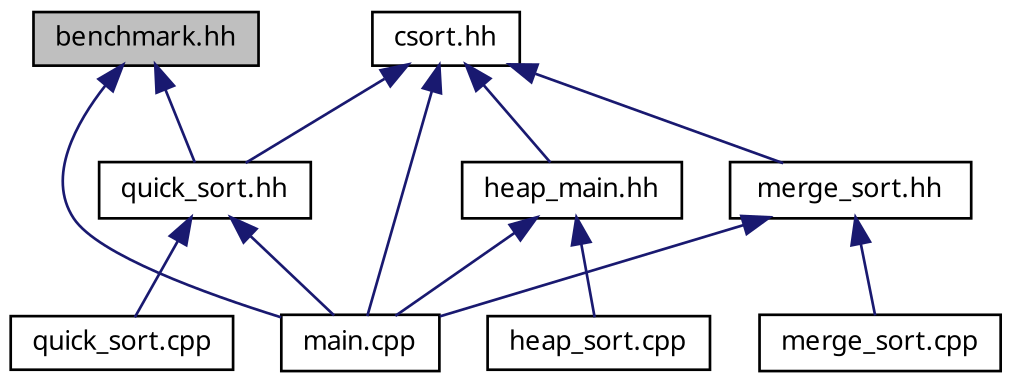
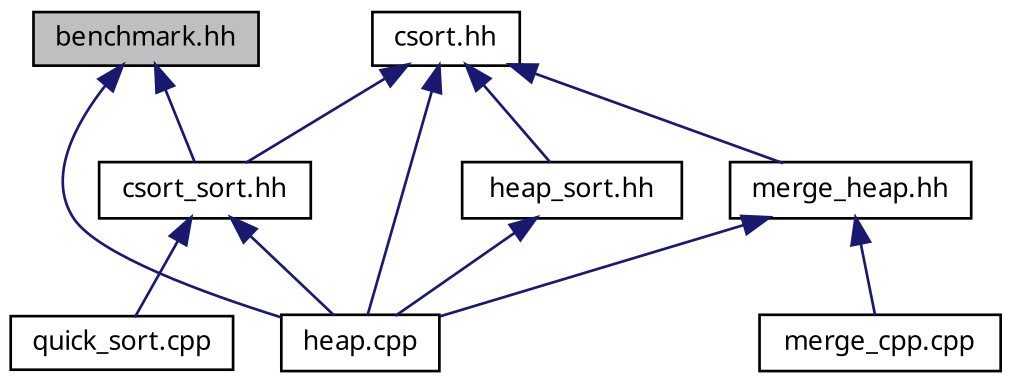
(205, 190) -> (205, 190)
(572, 190) -> (572, 190)
(851, 190) -> (851, 190)
(360, 343) -> (360, 343)
(599, 343) -> none
(880, 343) -> (880, 343)
